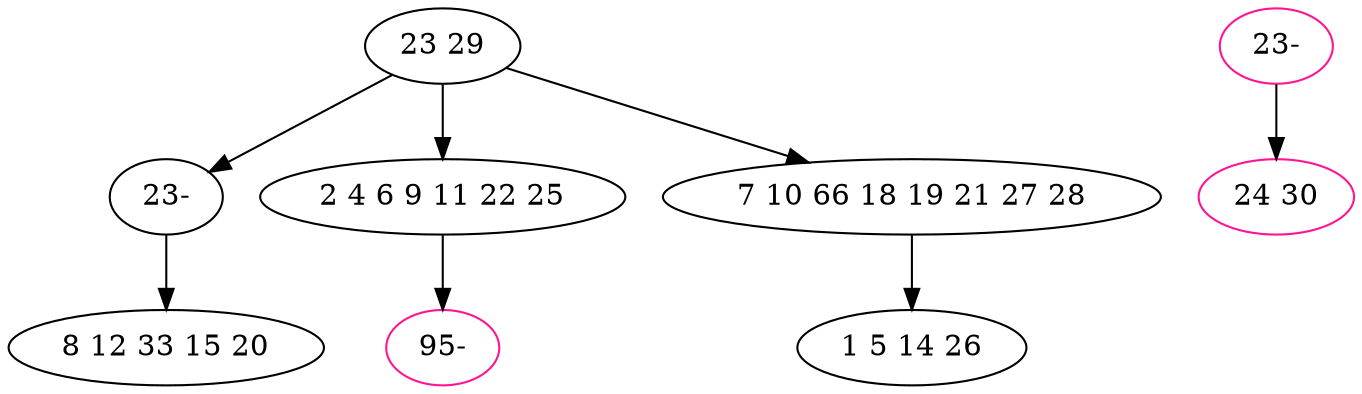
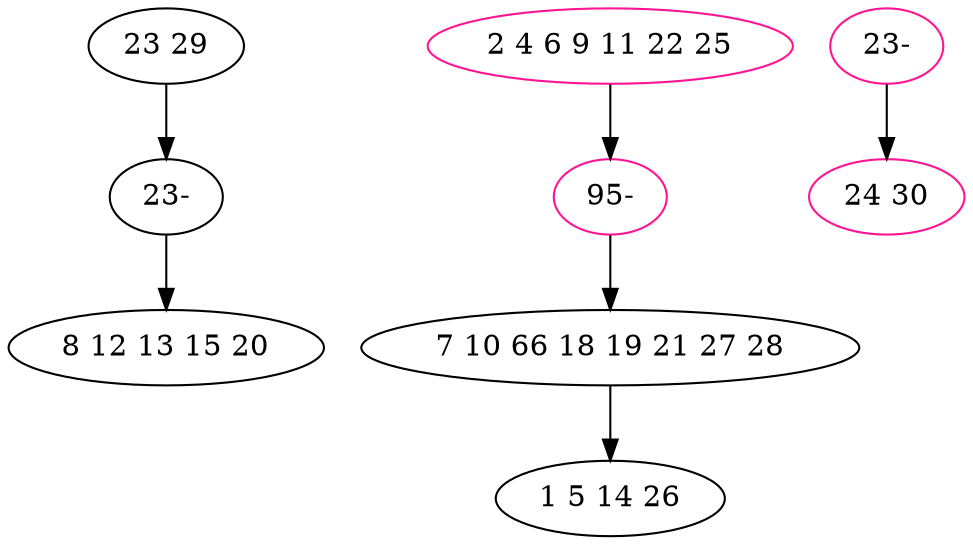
(443, 111) -> none
(647, 112) -> (610, 262)
(443, 197) -> (610, 46)
(166, 348) -> (166, 348)
